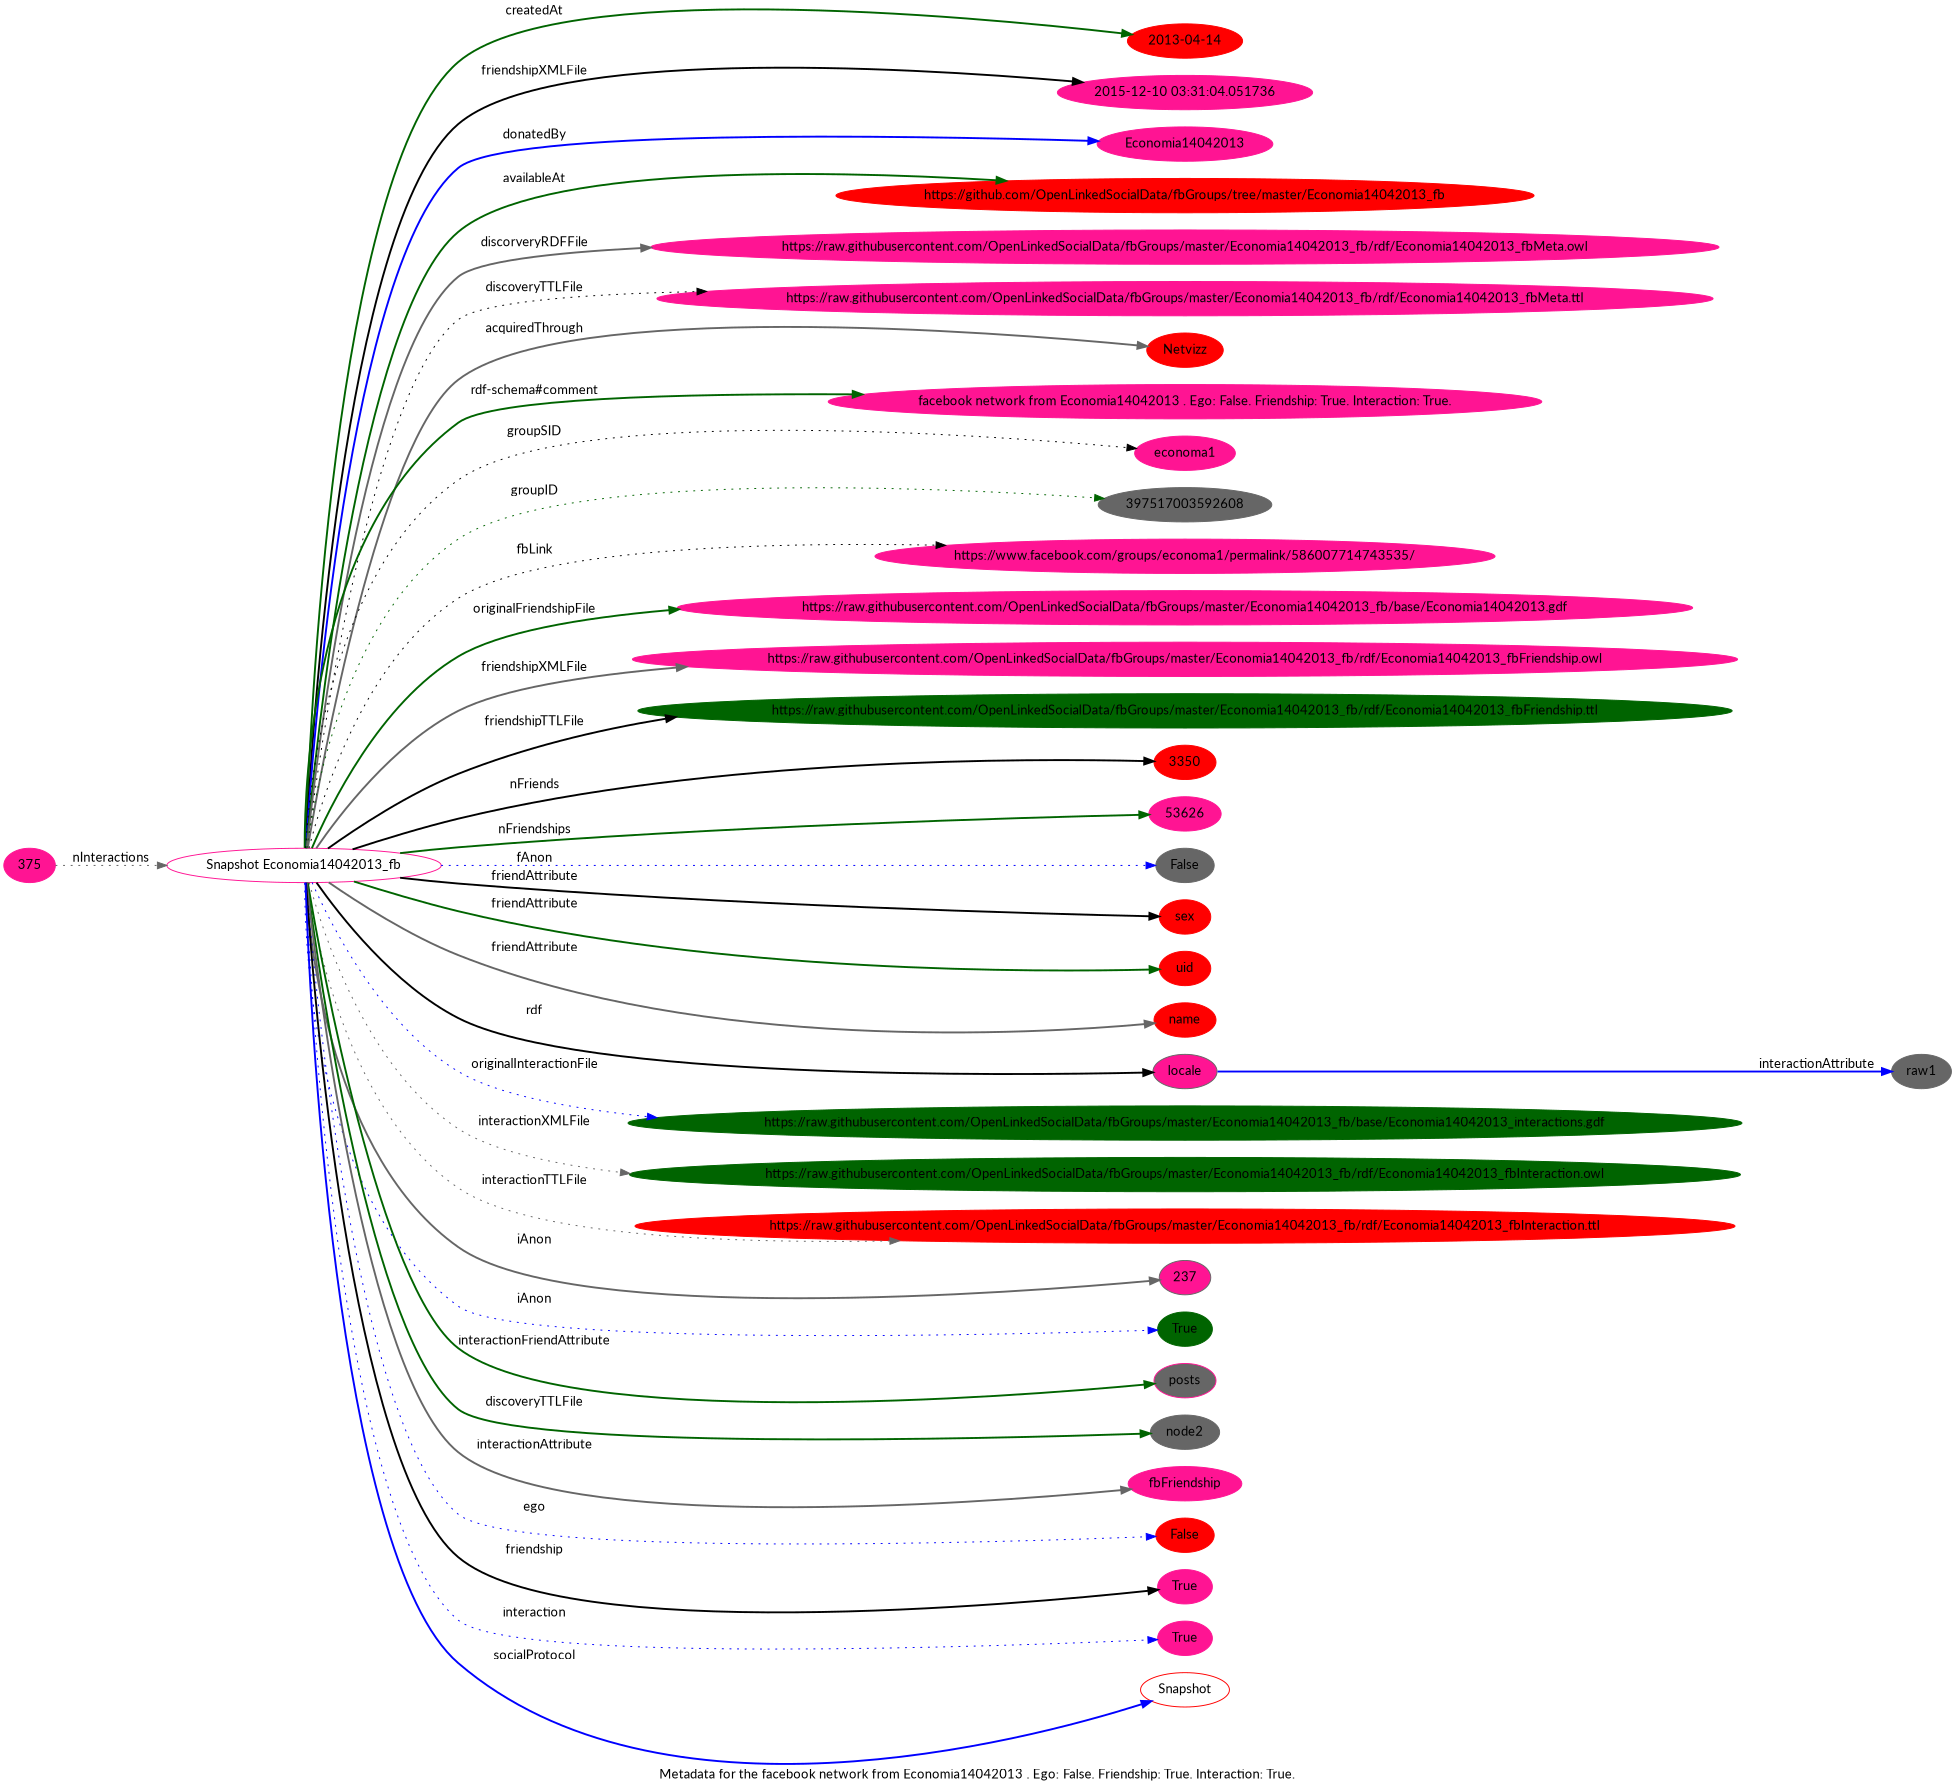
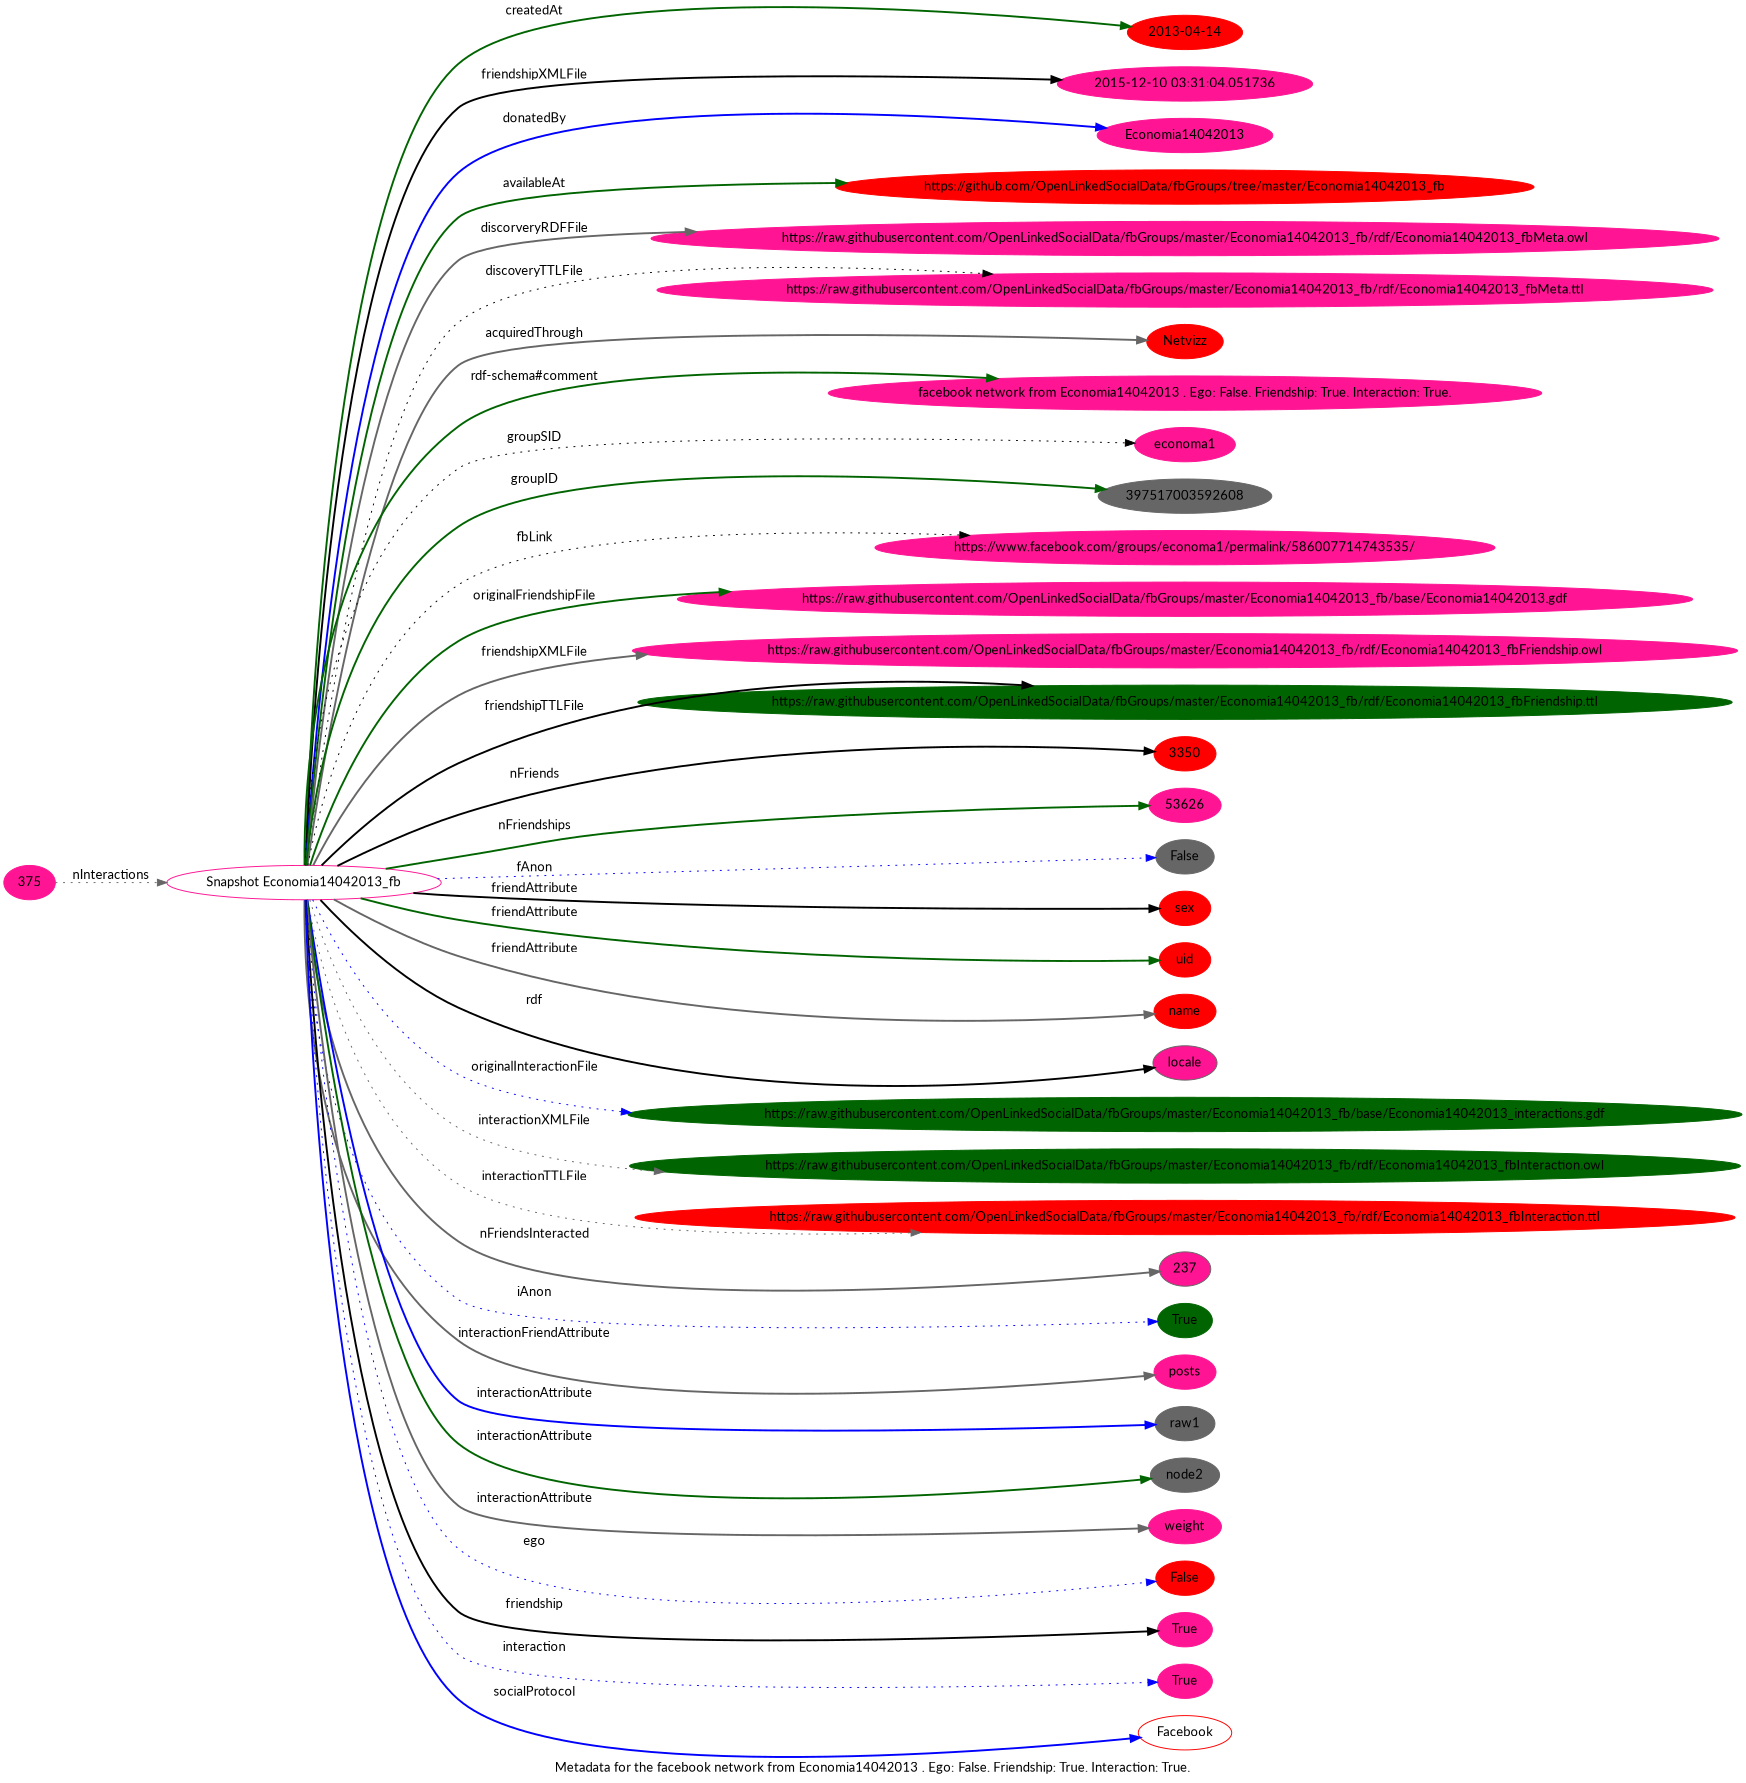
(597, 500) -> (583, 489)
(1550, 1072) -> (536, 1419)
(535, 1240) -> (535, 1234)
(1185, 1381) -> (1185, 1372)
(552, 1382) -> (558, 1375)
(535, 1402) -> (535, 1437)
(1185, 1484) -> (1185, 1527)
(1185, 1690) -> (1185, 1733)
